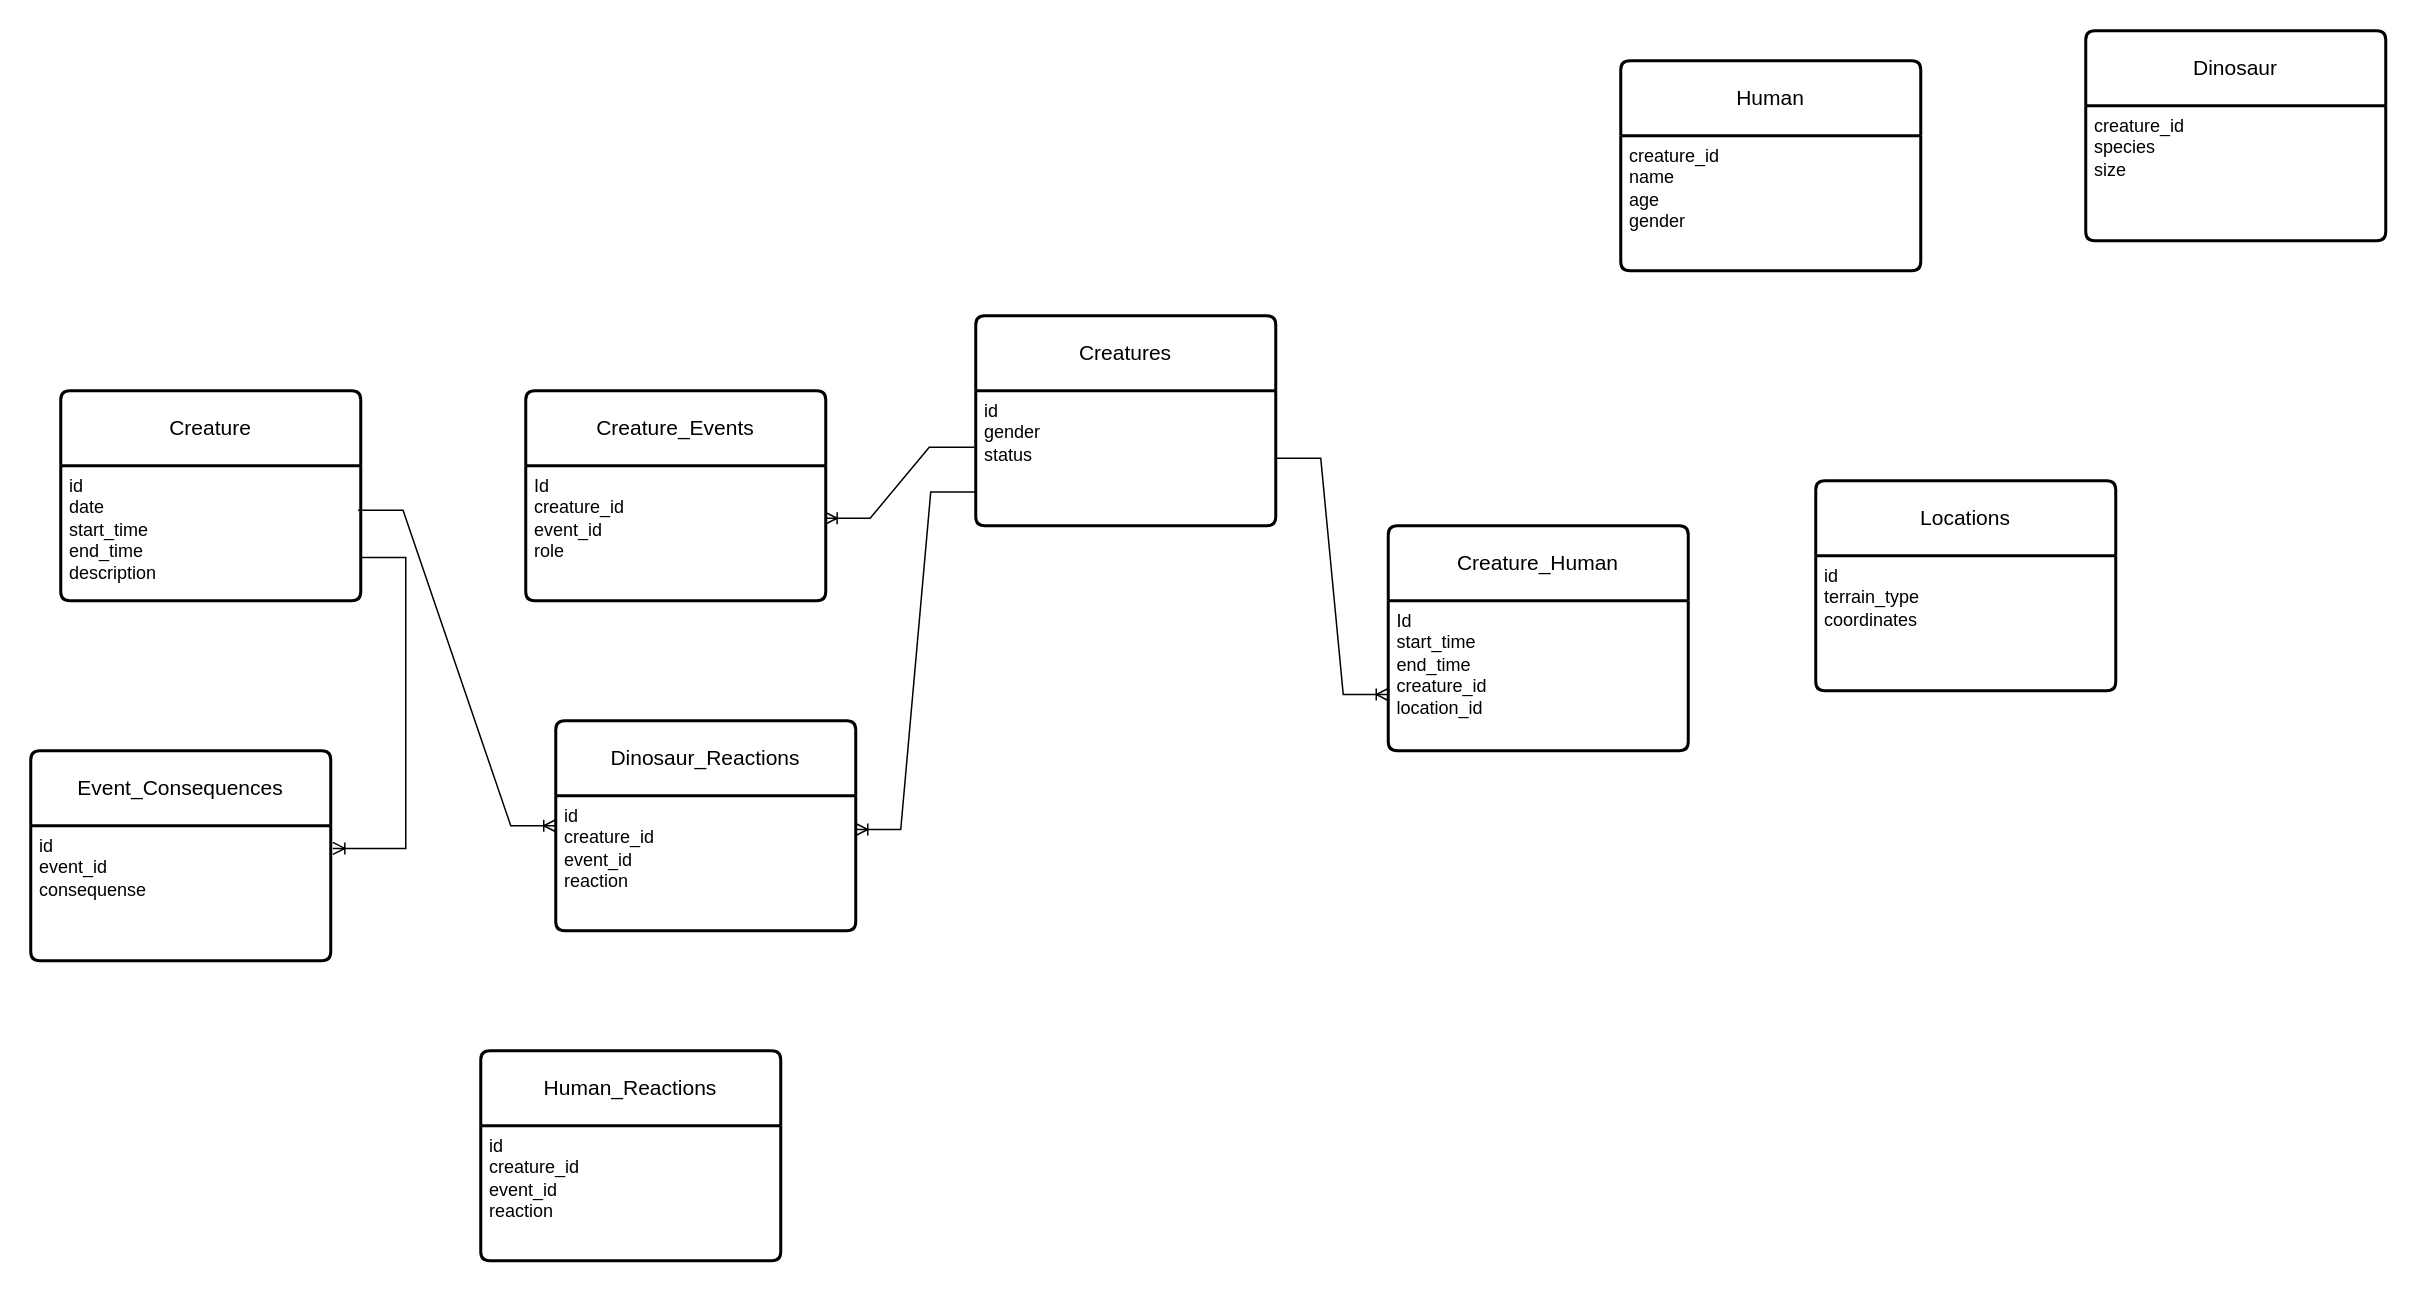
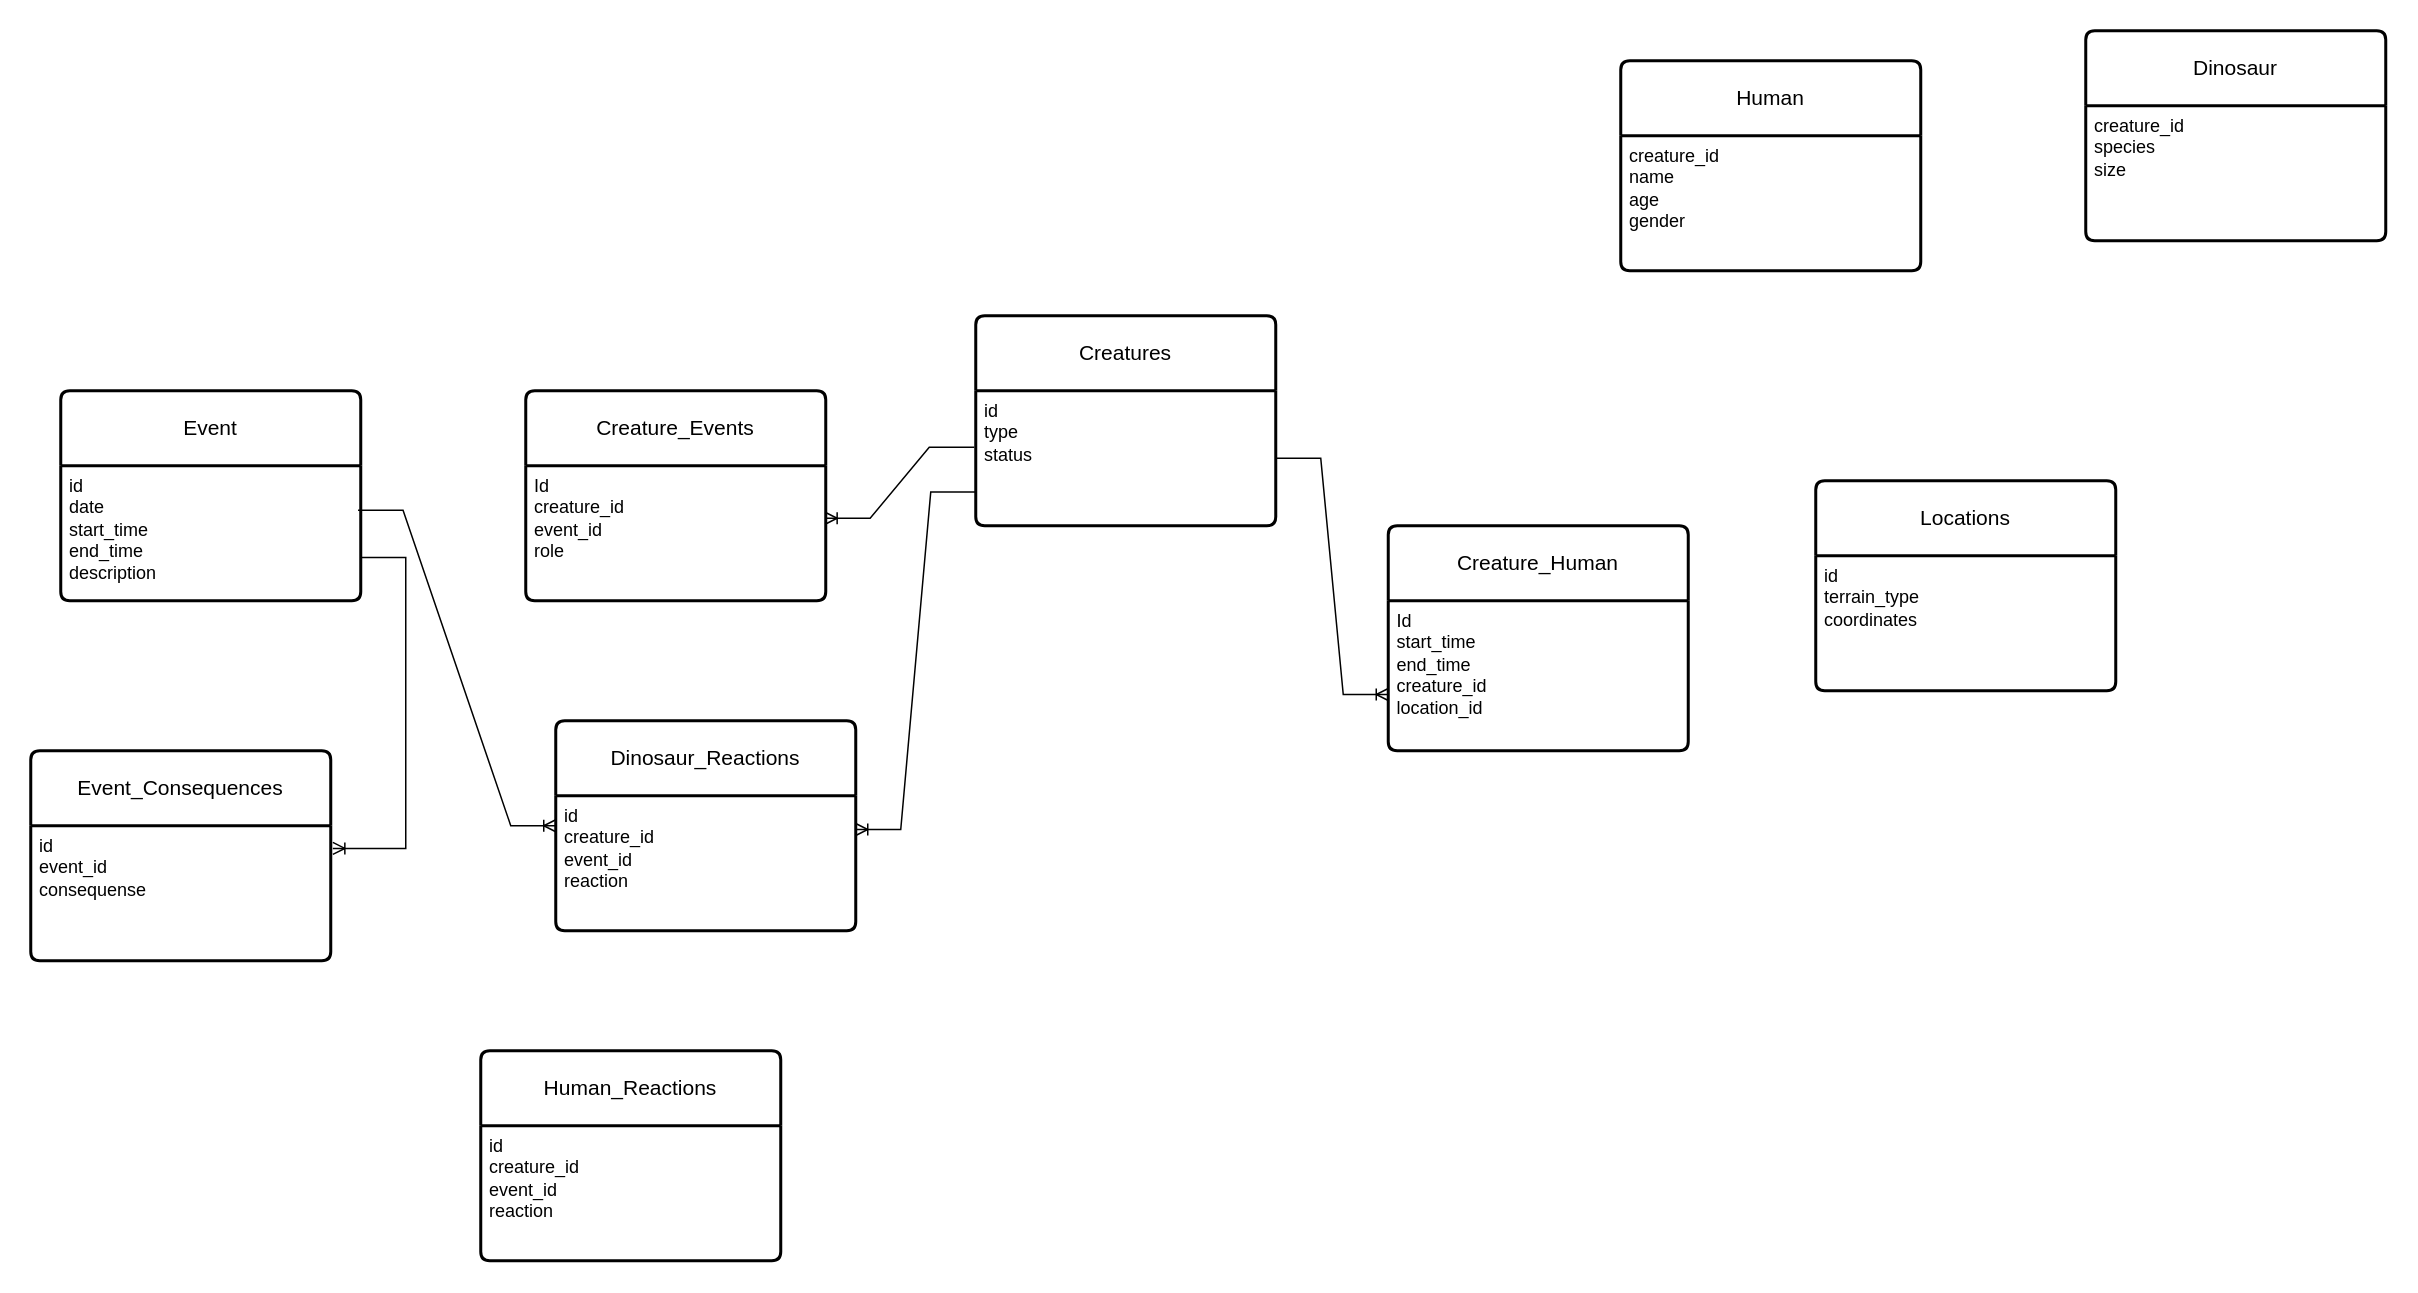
(211, 428) -> (211, 428)
(1015, 434) -> (1015, 434)
